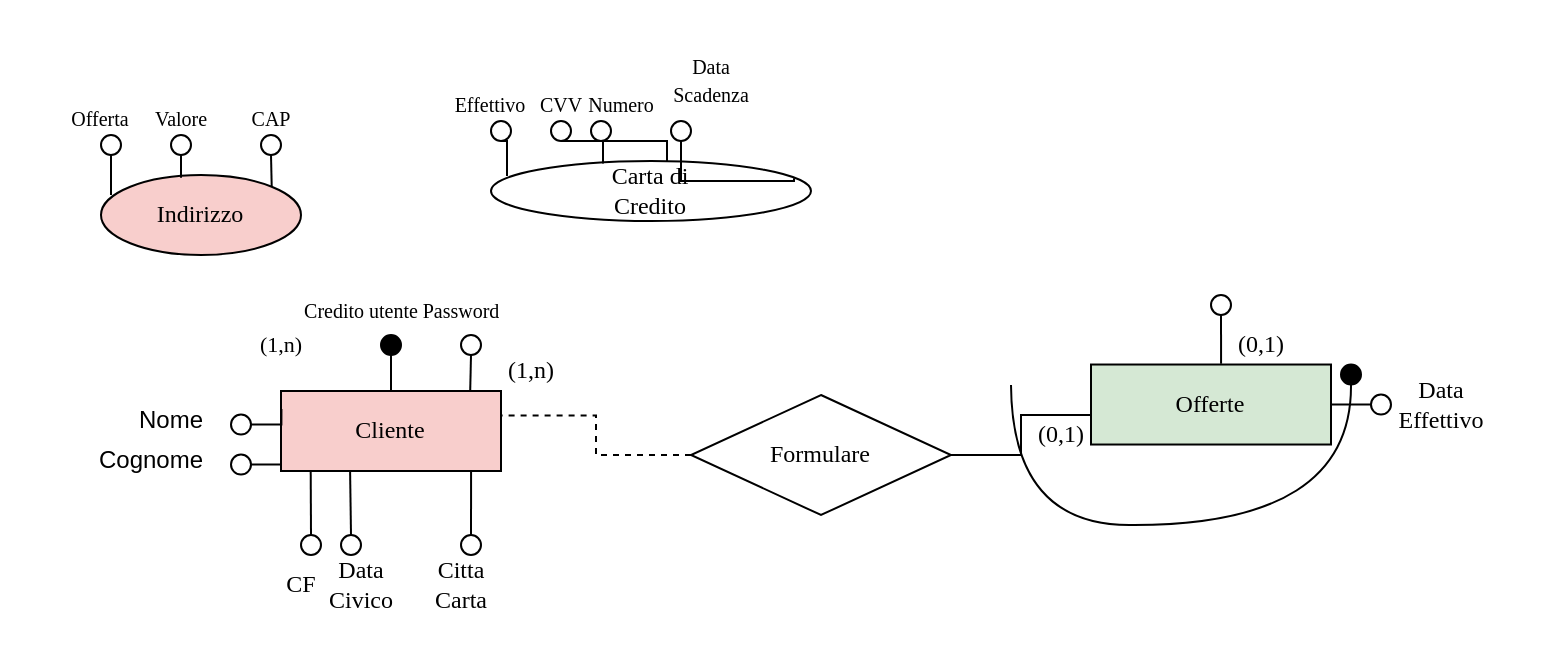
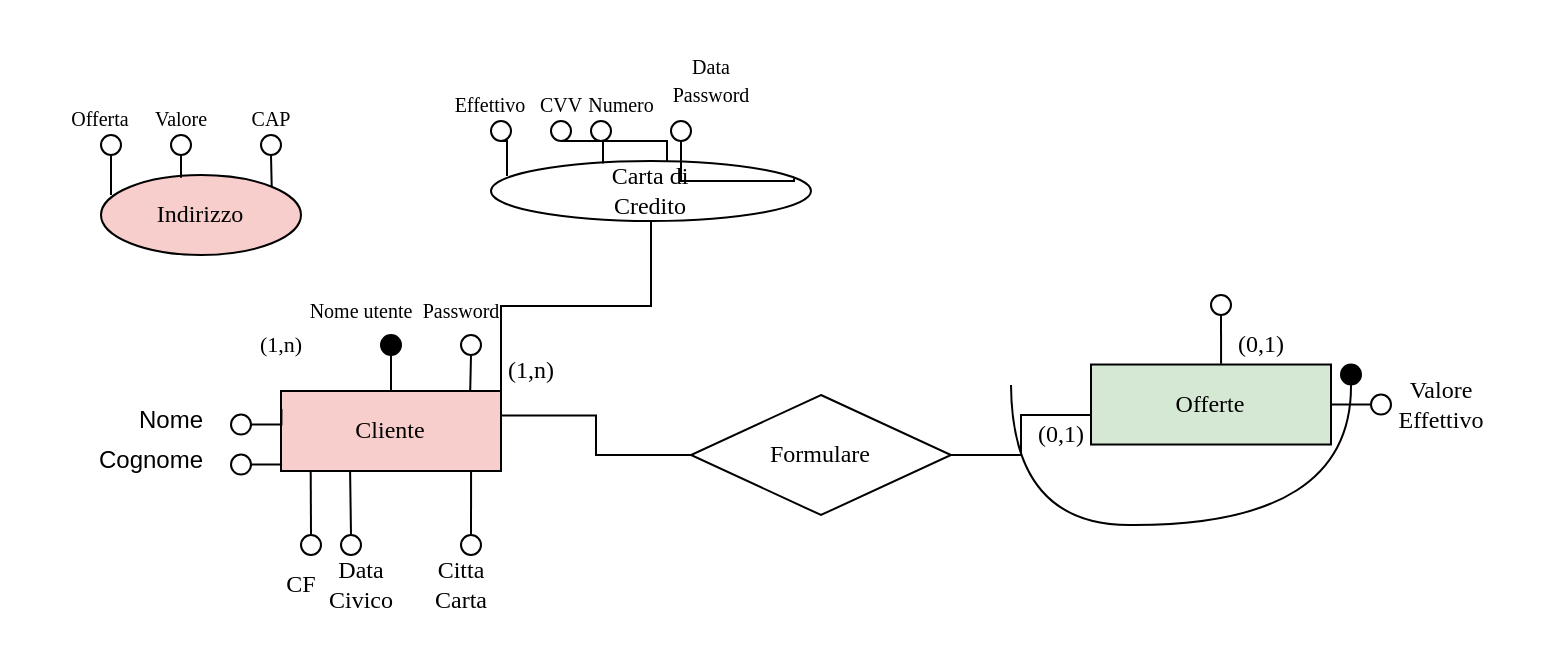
(712, 81) -> (712, 81)
none -> (576, 306)
(362, 311) -> (362, 311)
(1442, 405) -> (1442, 405)
(596, 434) -> (596, 434)
